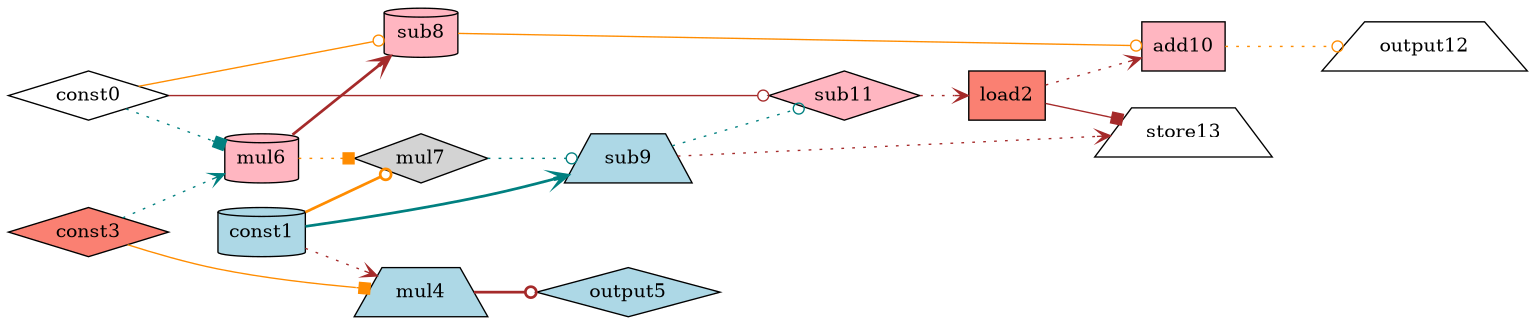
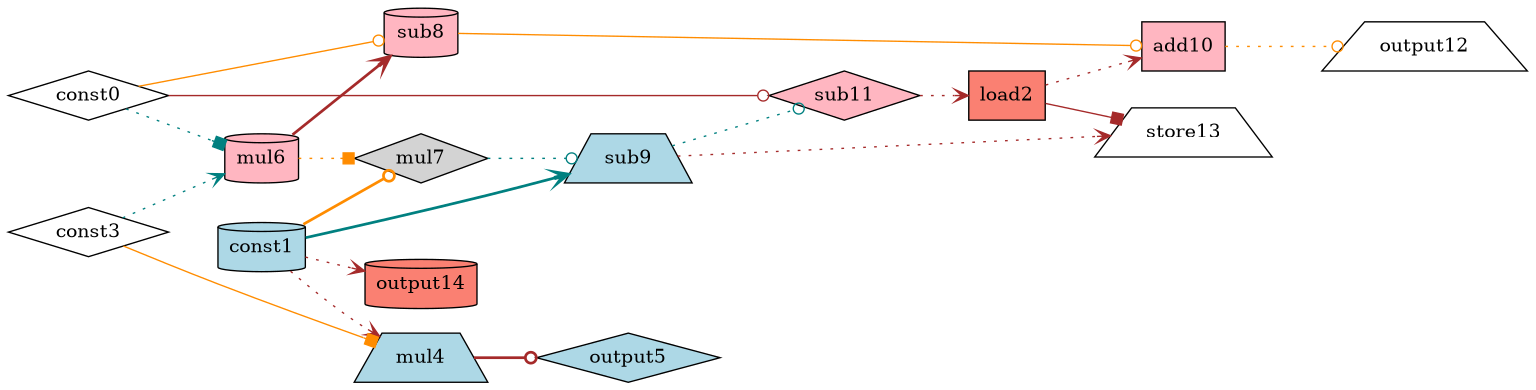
(89, 232) -> (89, 232)
none -> (421, 284)
